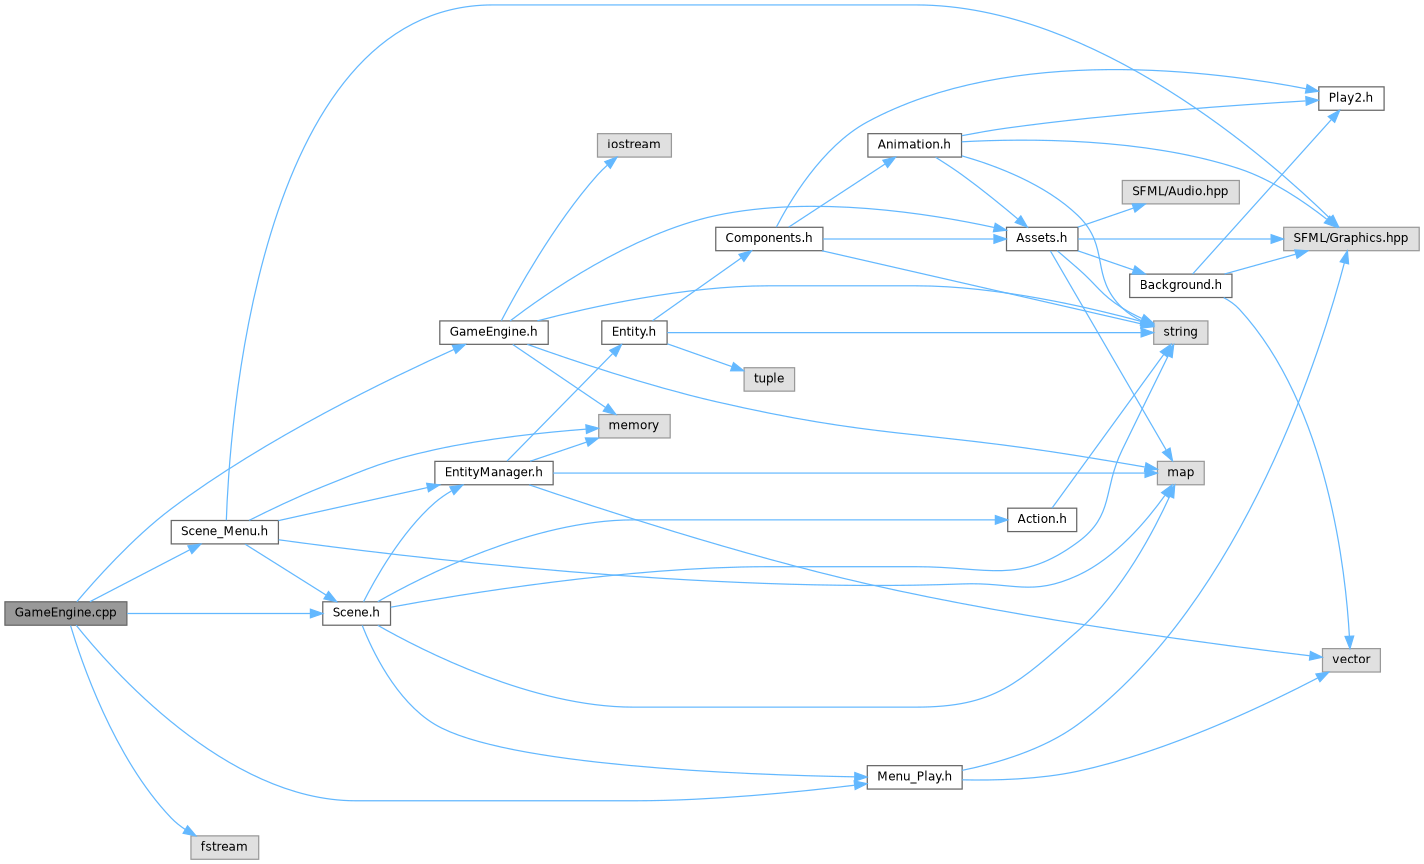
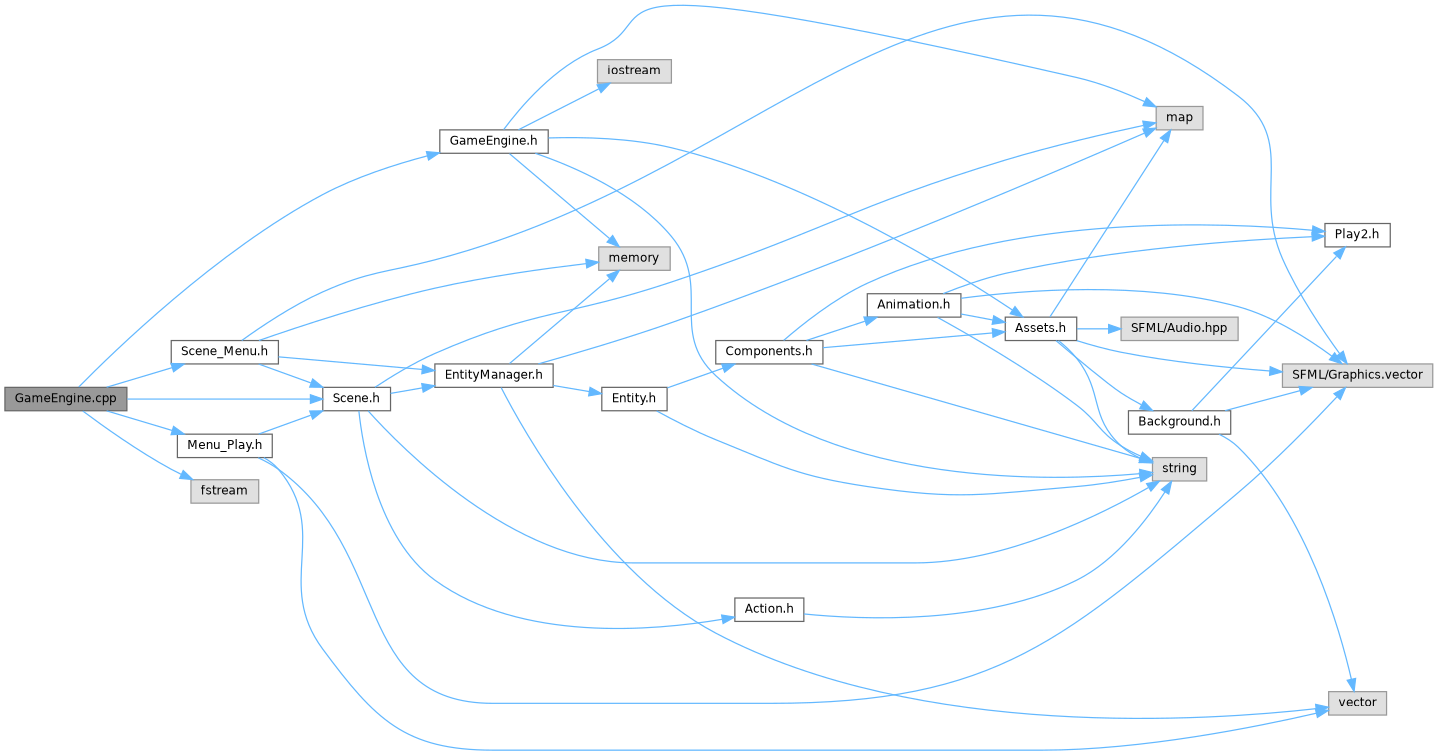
(1351, 239) -> (1358, 376)
(769, 379) -> none
(738, 582) -> none
(580, 760) -> (285, 425)
